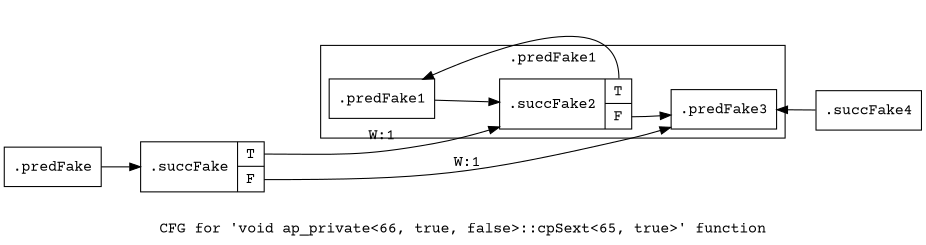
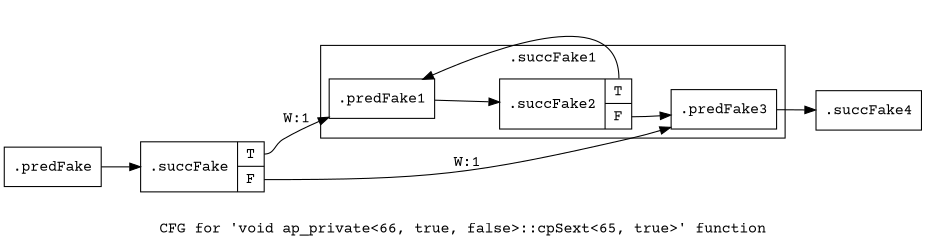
(553, 58) -> (553, 58)
(802, 110) -> (792, 110)
(378, 152) -> (290, 136)
